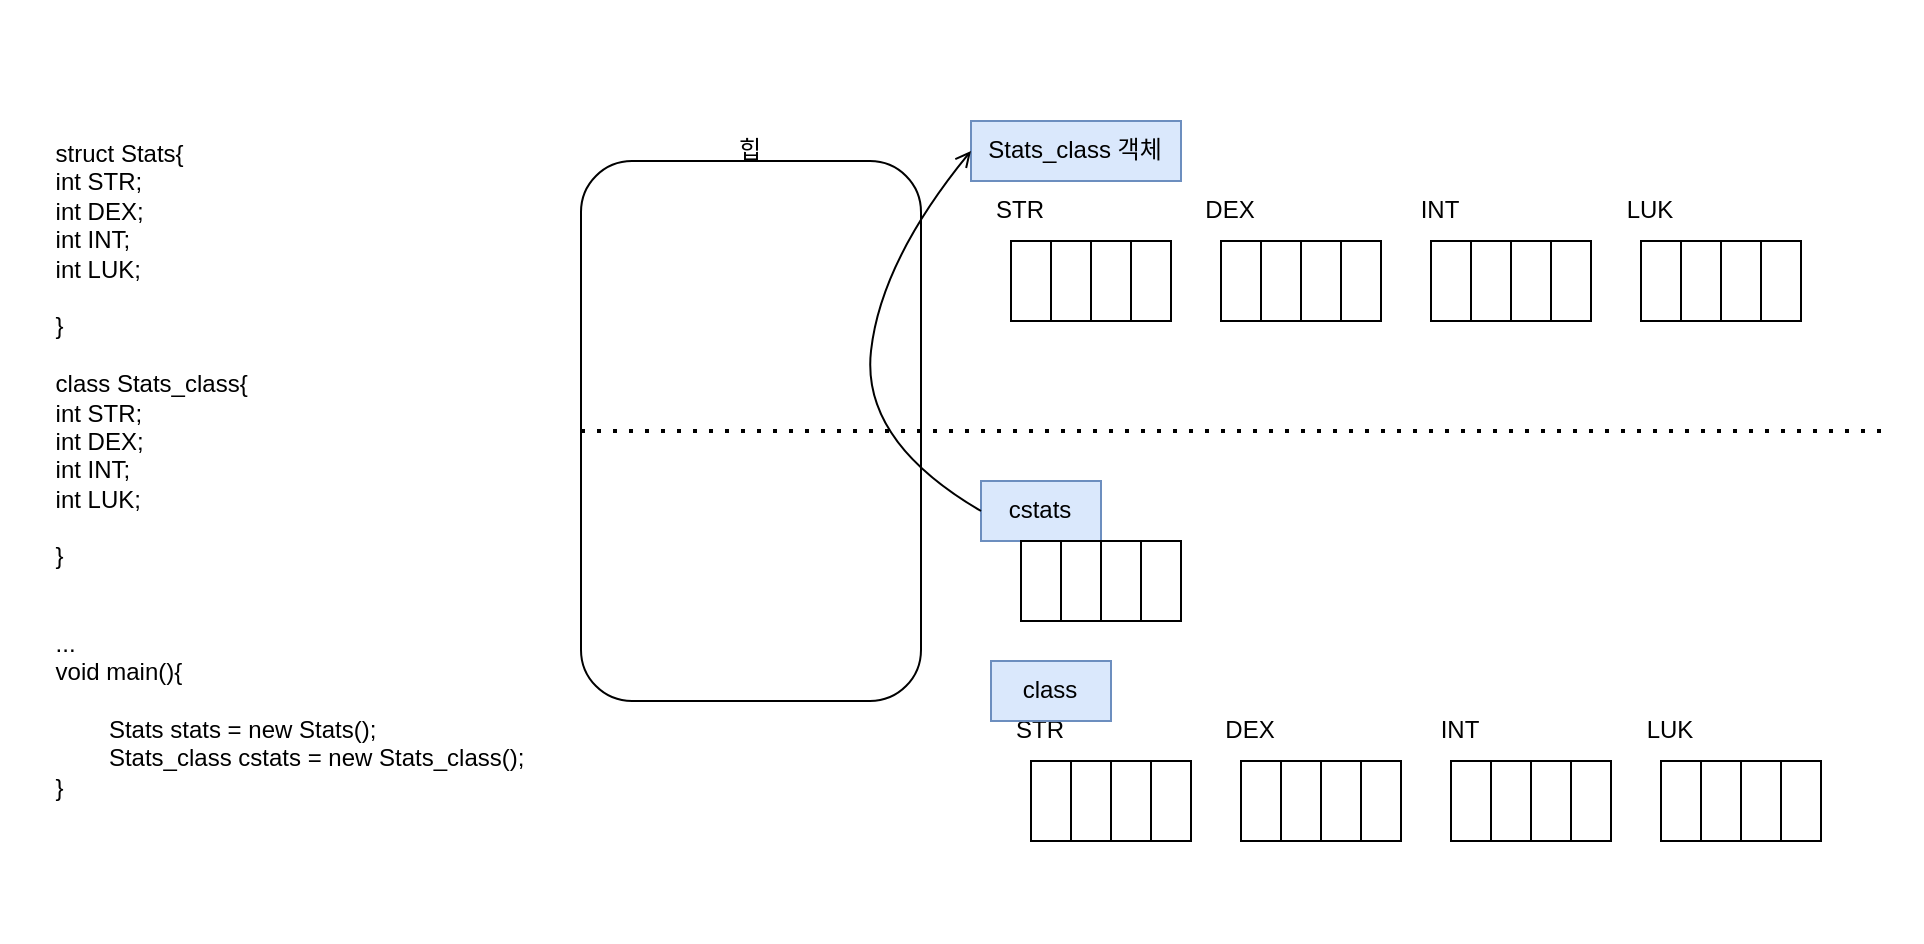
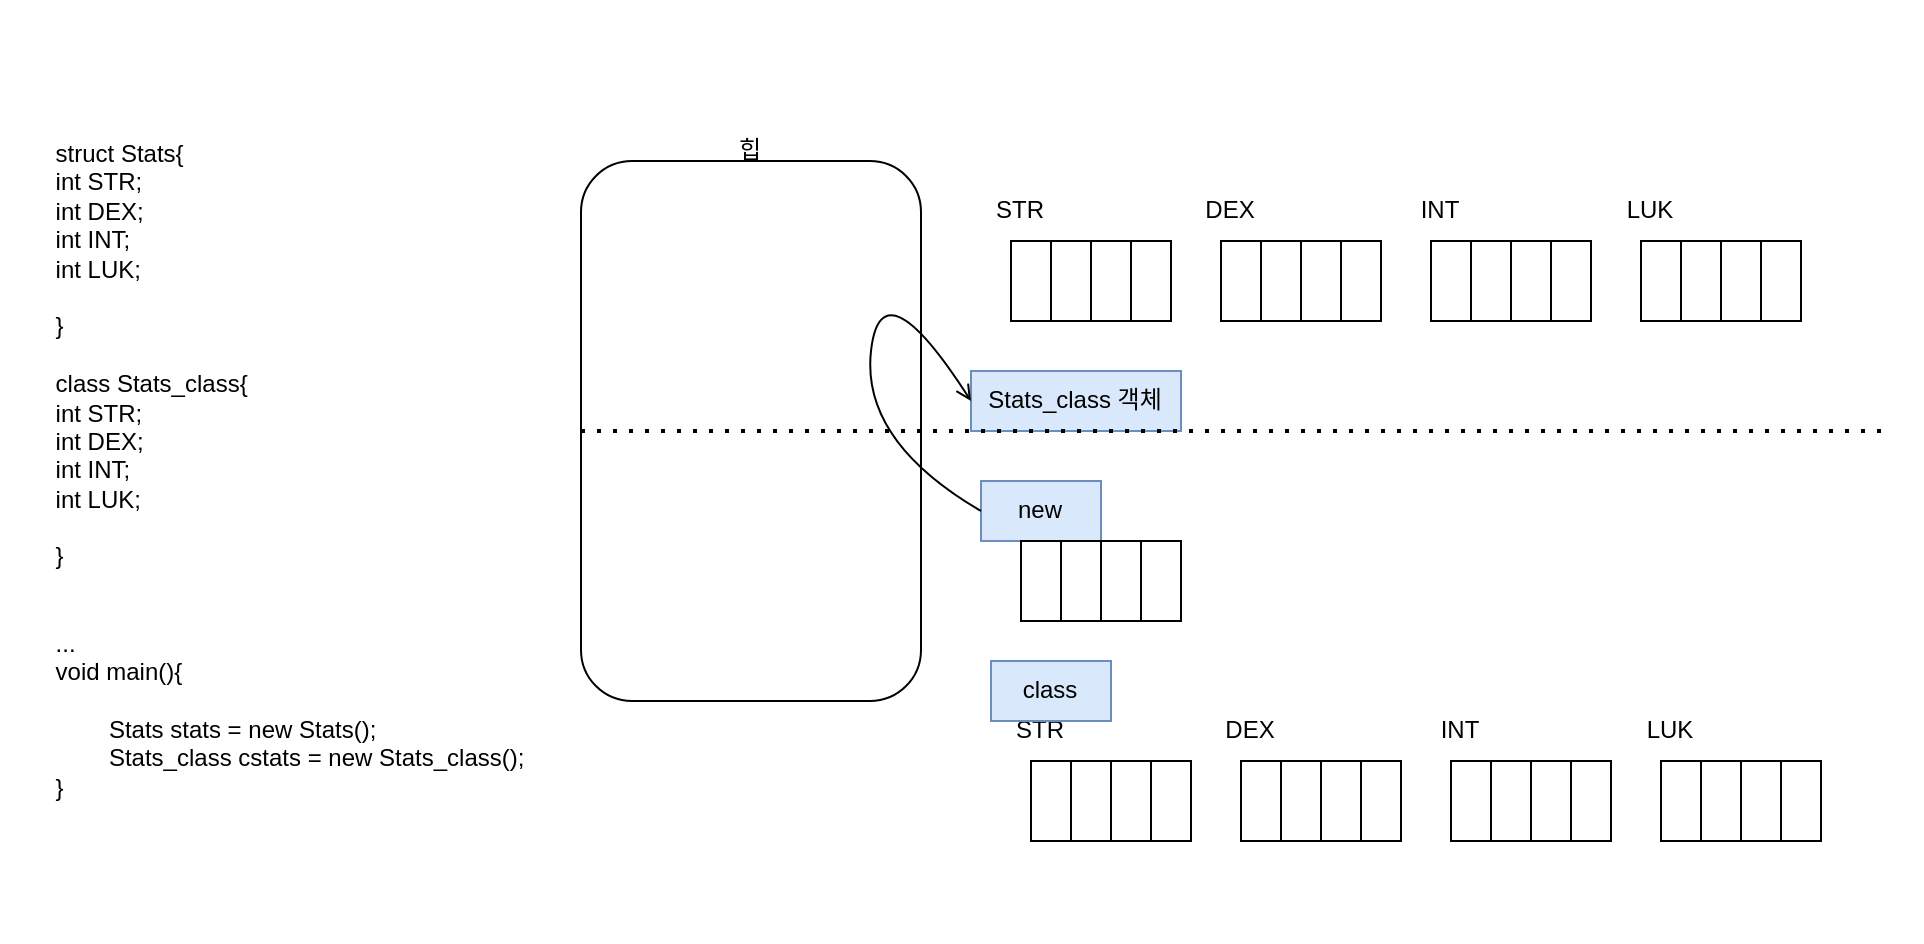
(1076, 151) -> (1076, 401)
(1041, 511) -> (1041, 511)
